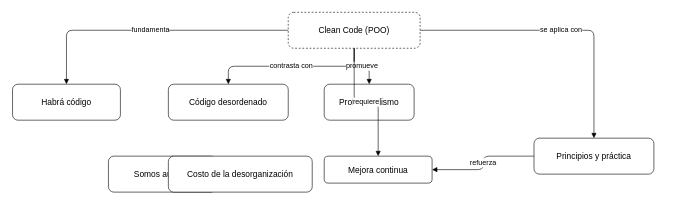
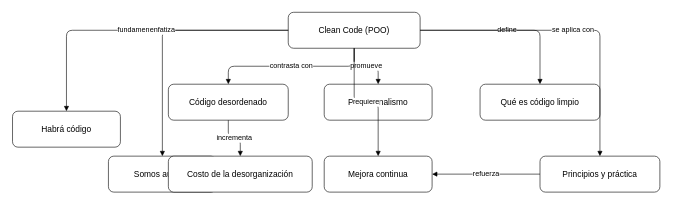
(354, 30) -> (354, 30)
none -> (539, 32)
none -> (162, 92)
(66, 102) -> (66, 129)
(369, 102) -> (378, 102)
none -> (540, 102)
none -> (239, 139)
(594, 156) -> (600, 174)
(378, 170) -> (378, 174)
